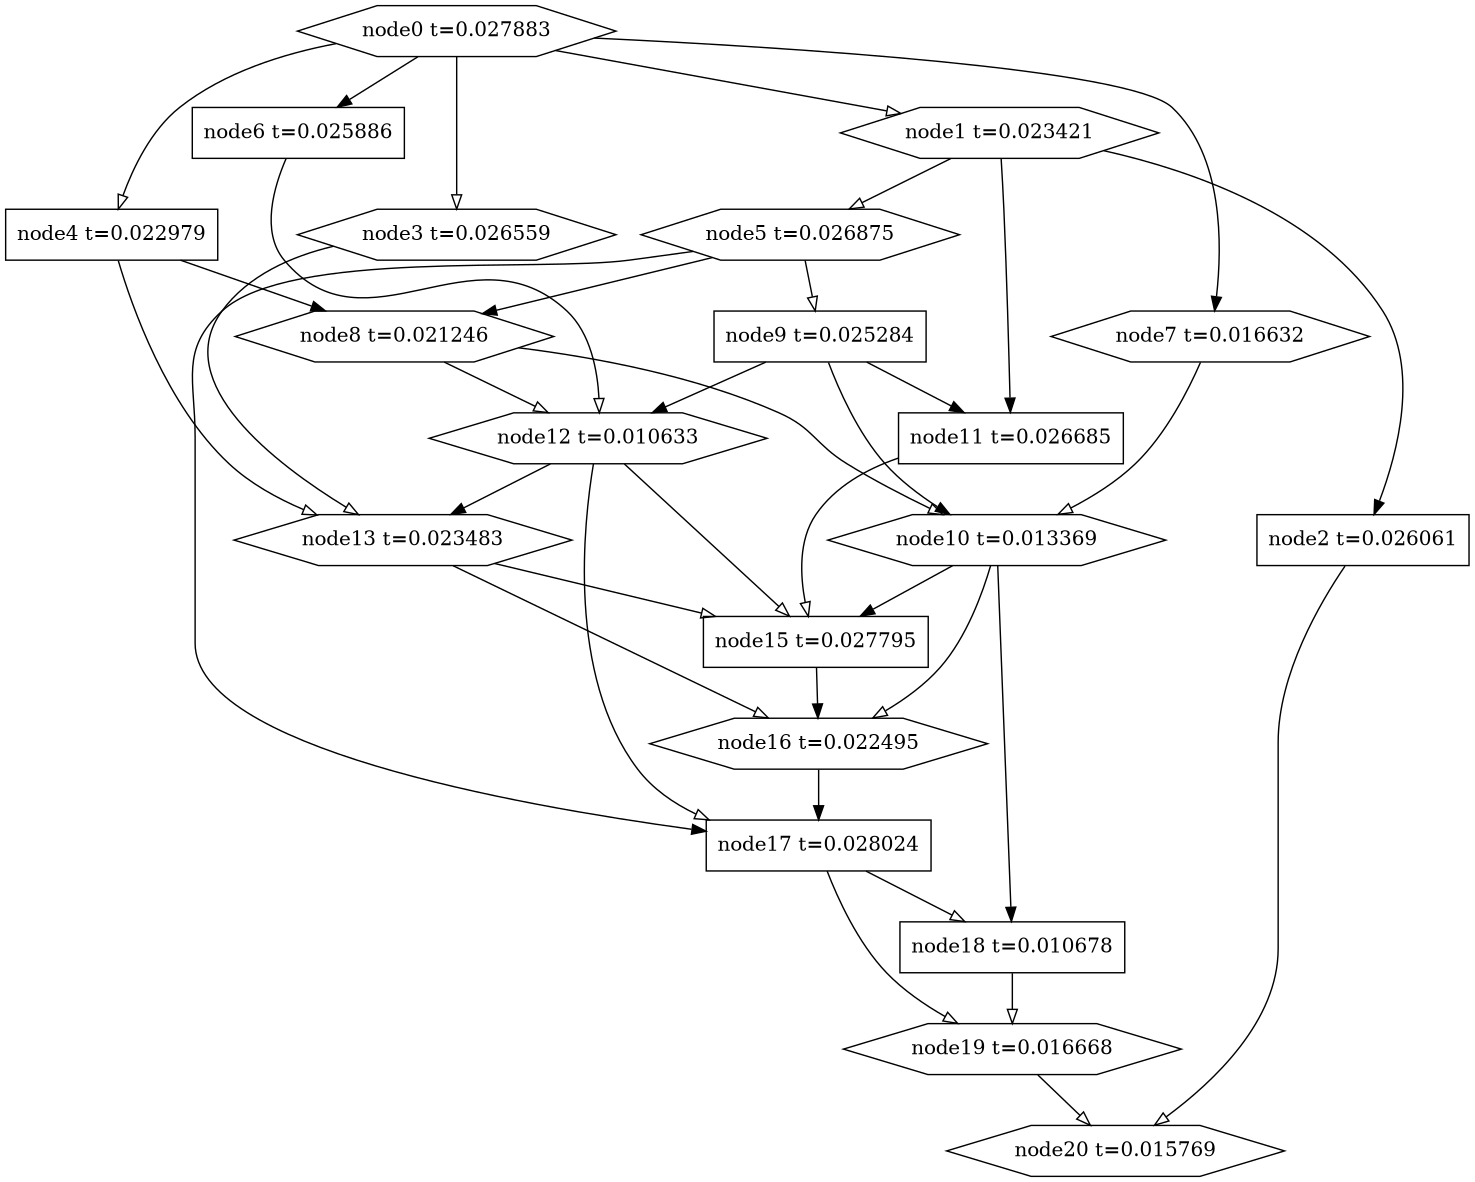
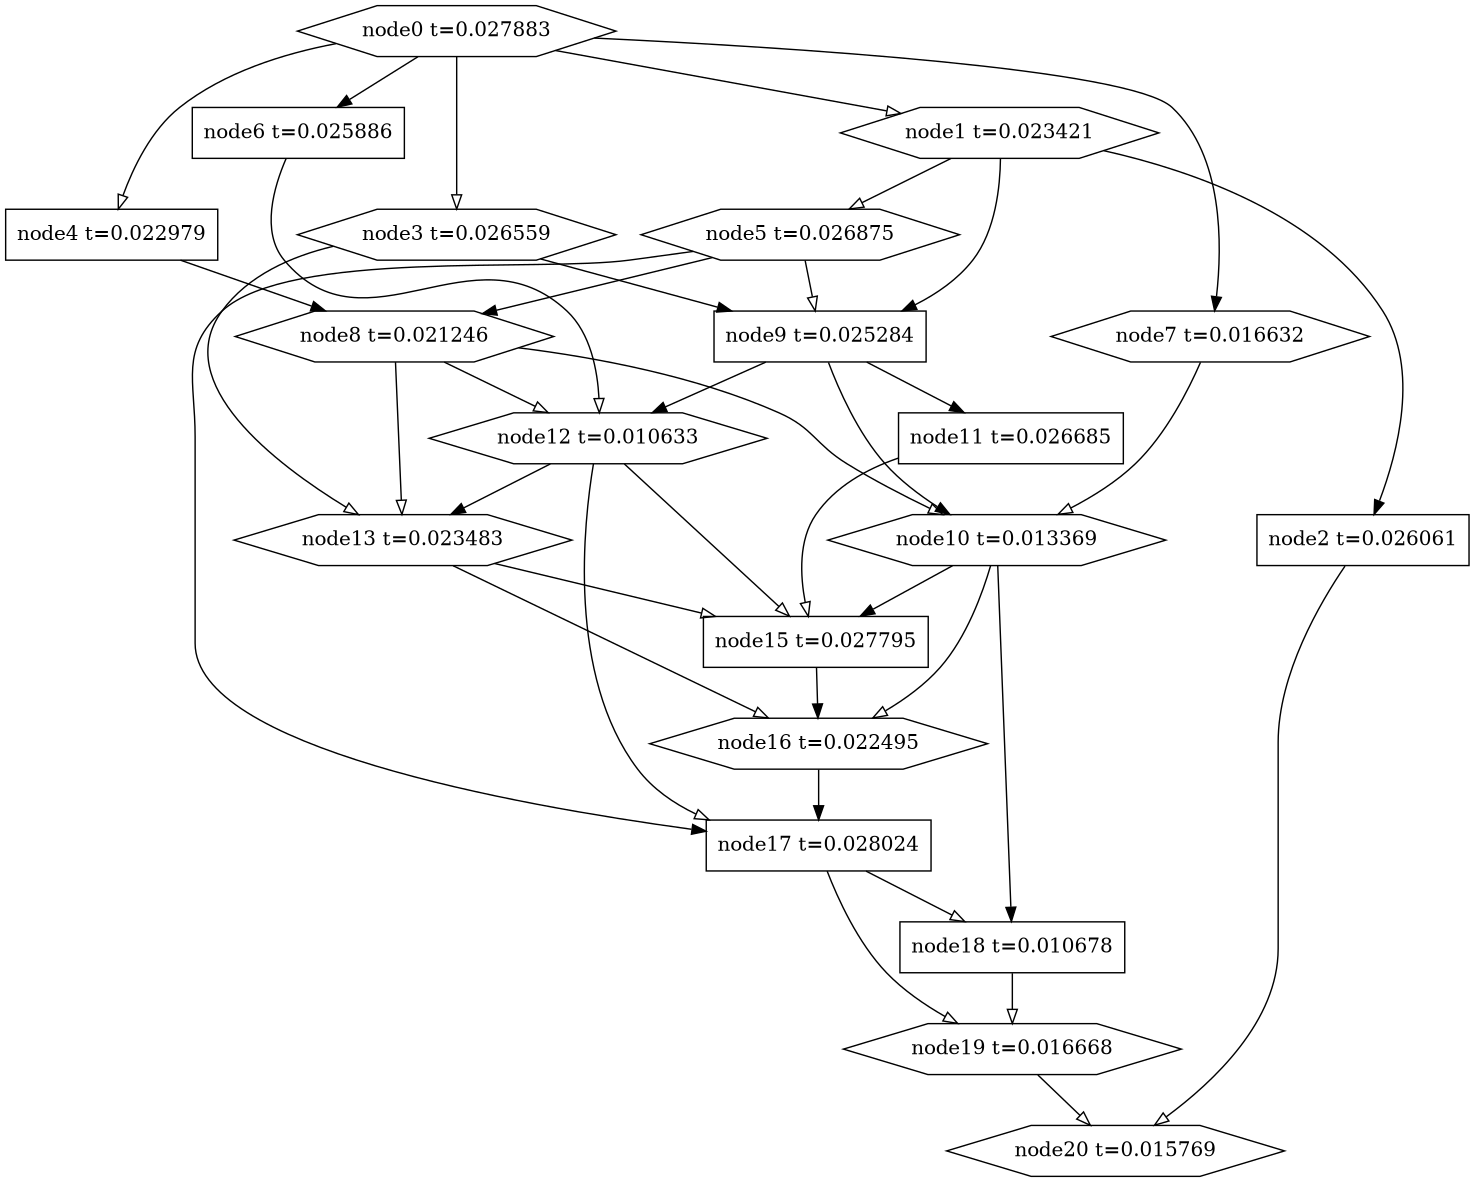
(1007, 278) -> (982, 246)
none -> (638, 285)
(183, 407) -> (398, 431)
